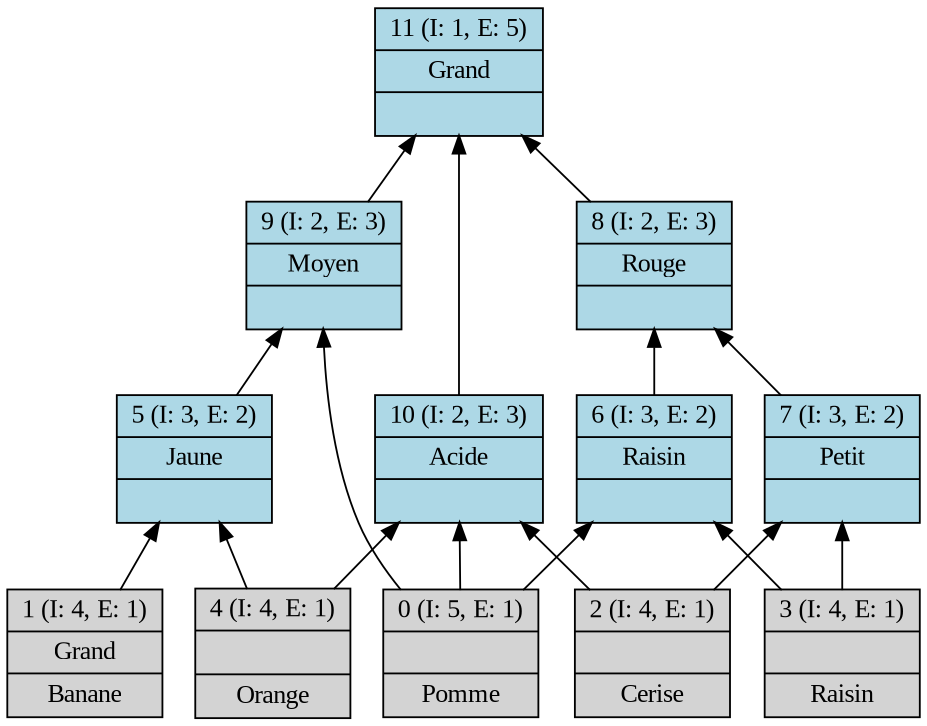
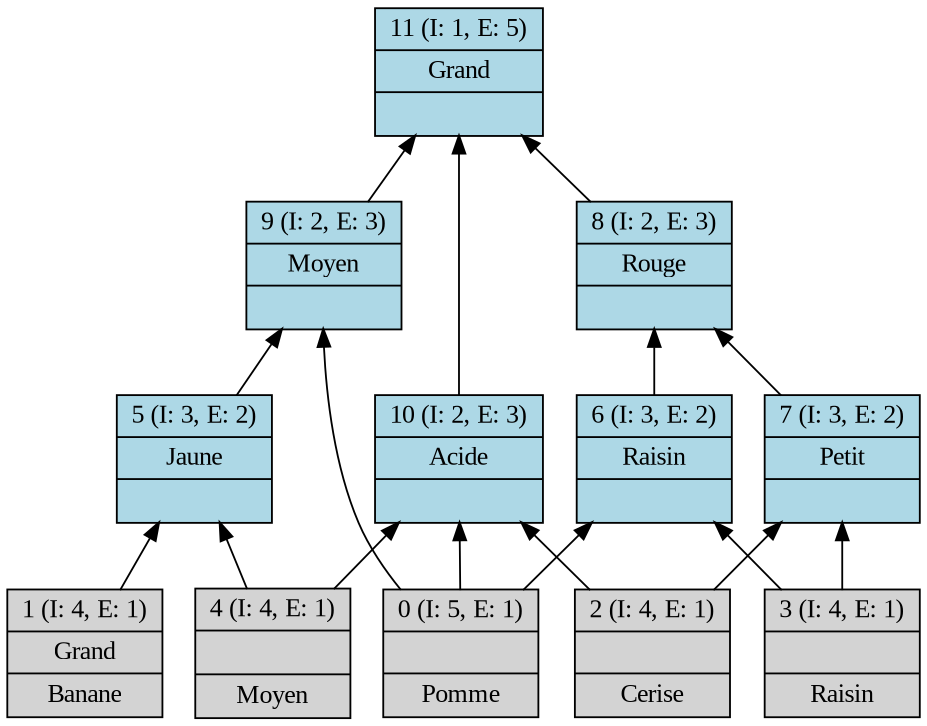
(273, 695) -> (273, 695)
